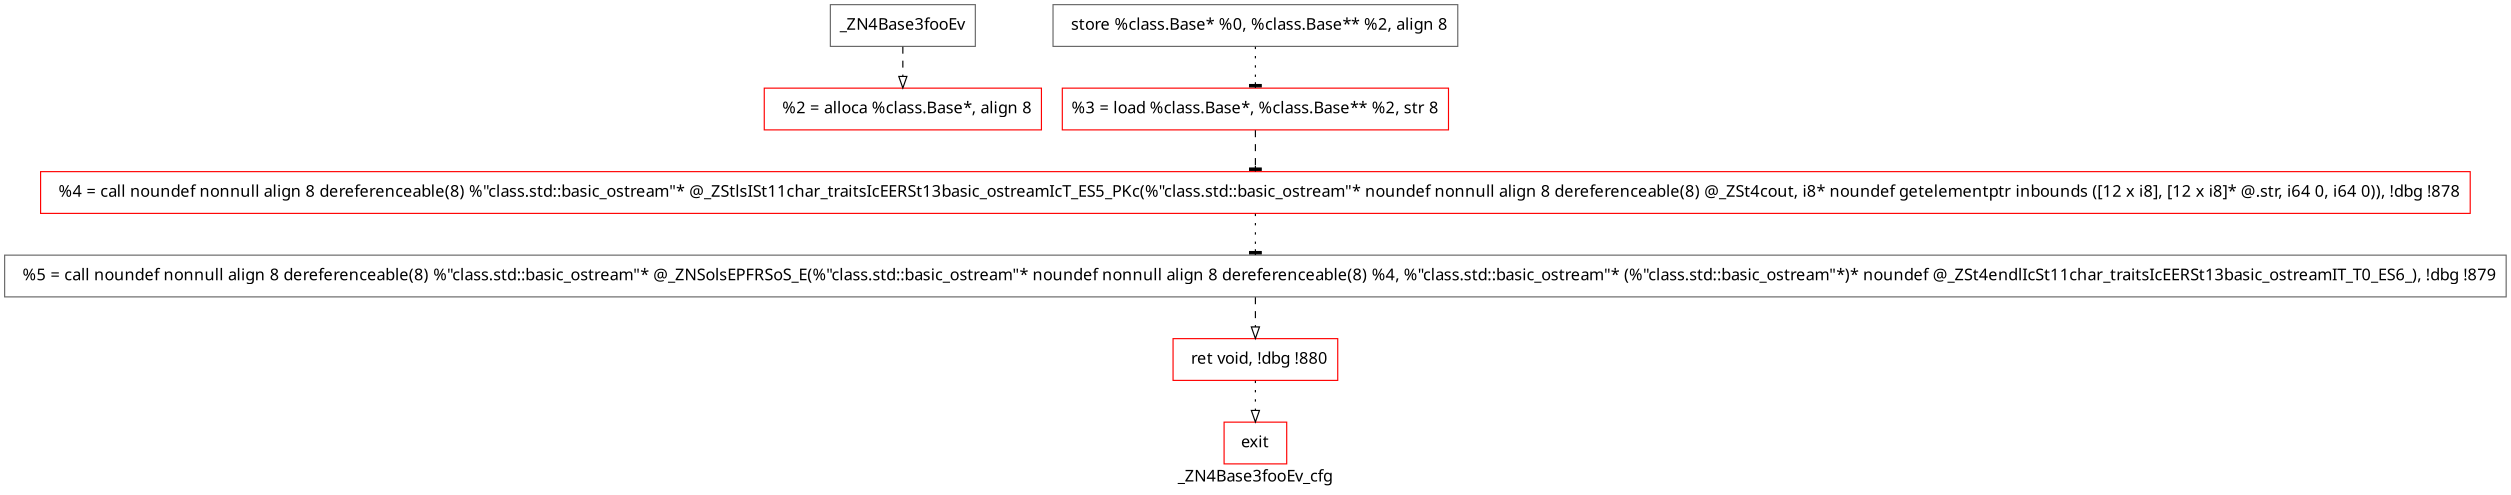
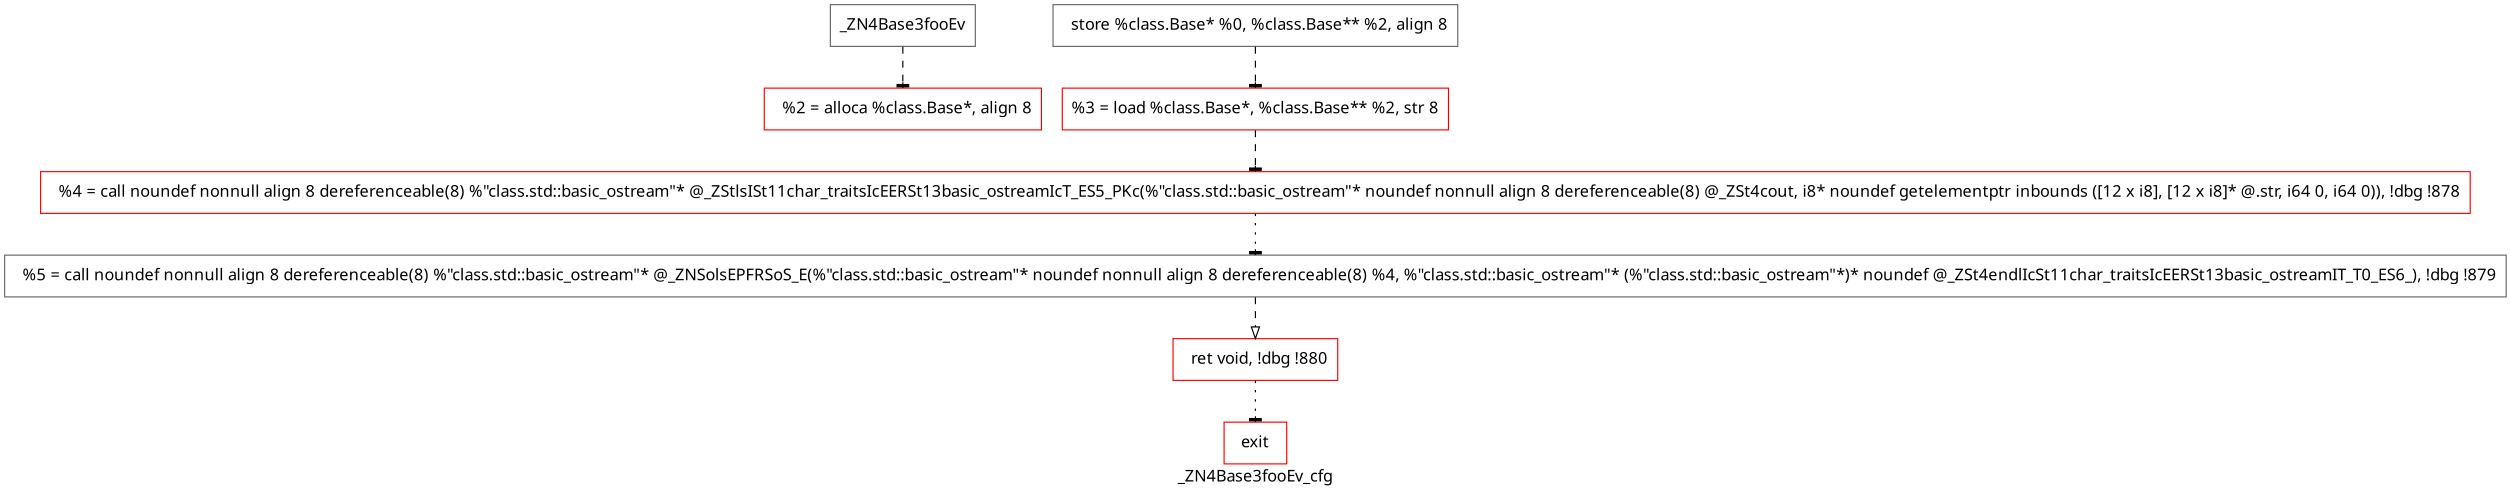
(903, 62) -> (903, 64)
(1255, 64) -> (1255, 64)
(1255, 396) -> (1255, 398)
